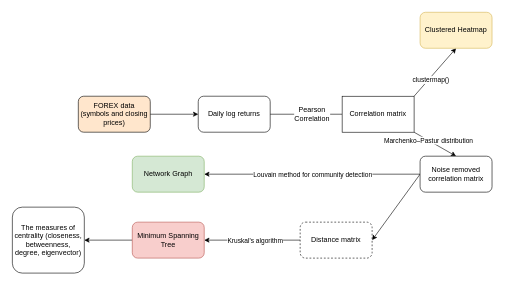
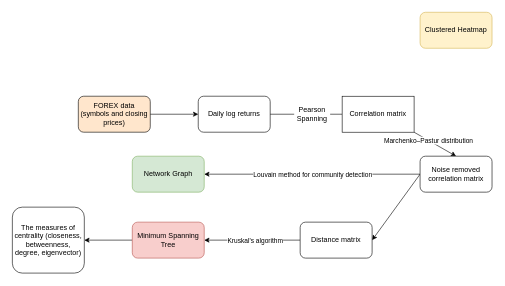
(432, 76) -> none
(312, 114) -> (312, 114)
(336, 240) -> (336, 240)
